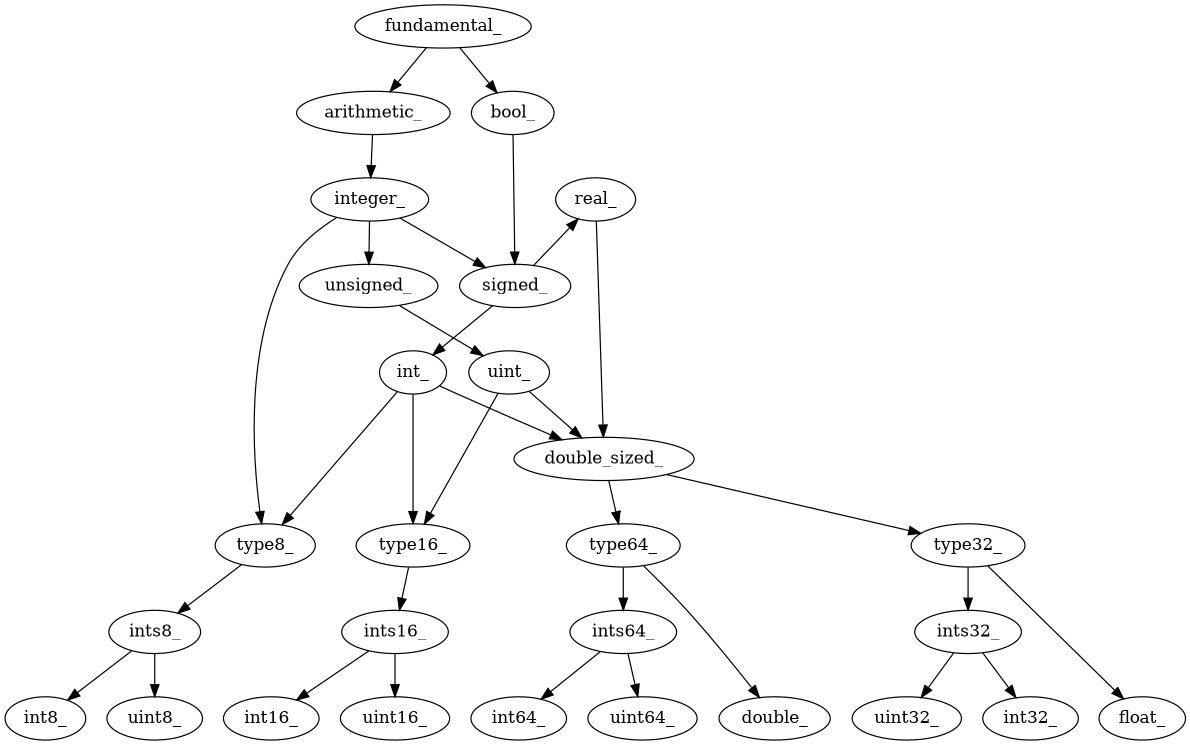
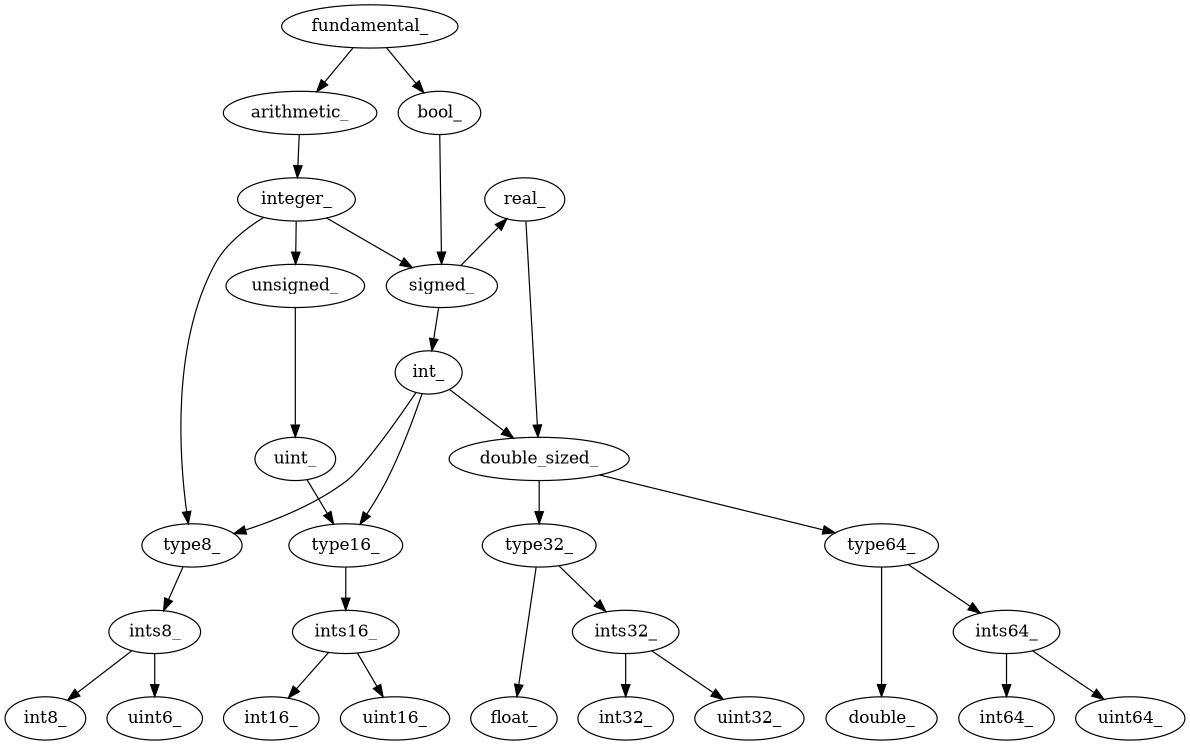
(551, 411) -> none
(155, 718) -> (155, 718)
